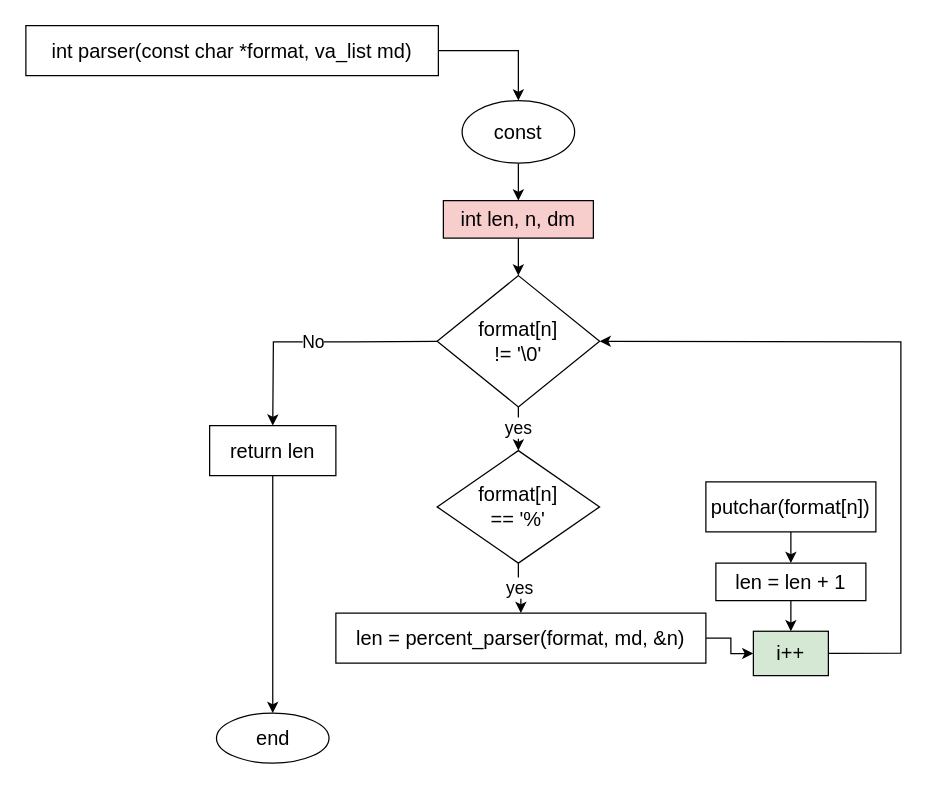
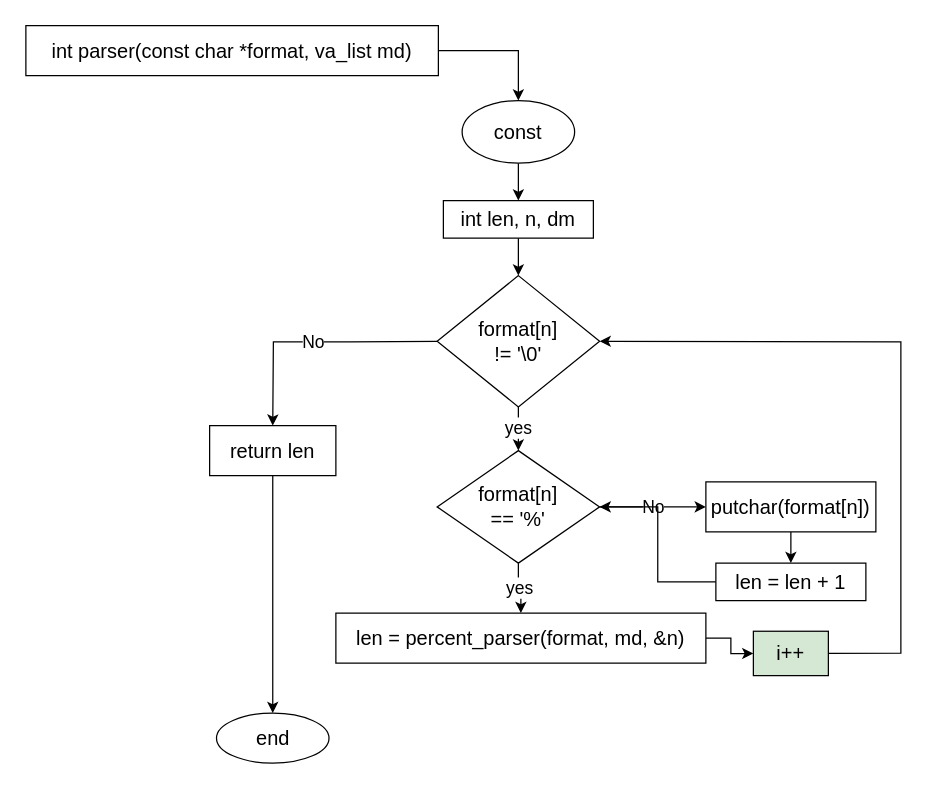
(518, 219) -> (518, 219)
none -> (678, 507)
(791, 621) -> (658, 575)
